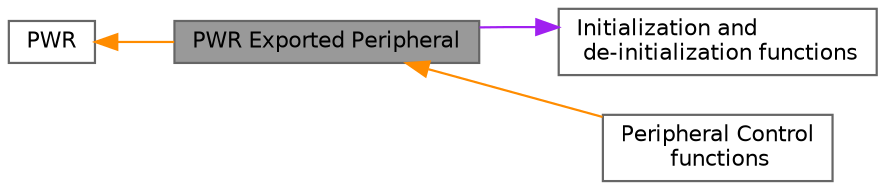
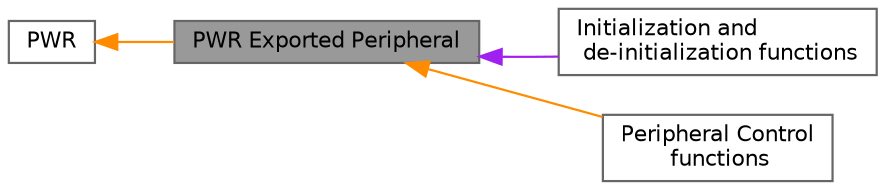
(508, 27) -> (530, 57)
